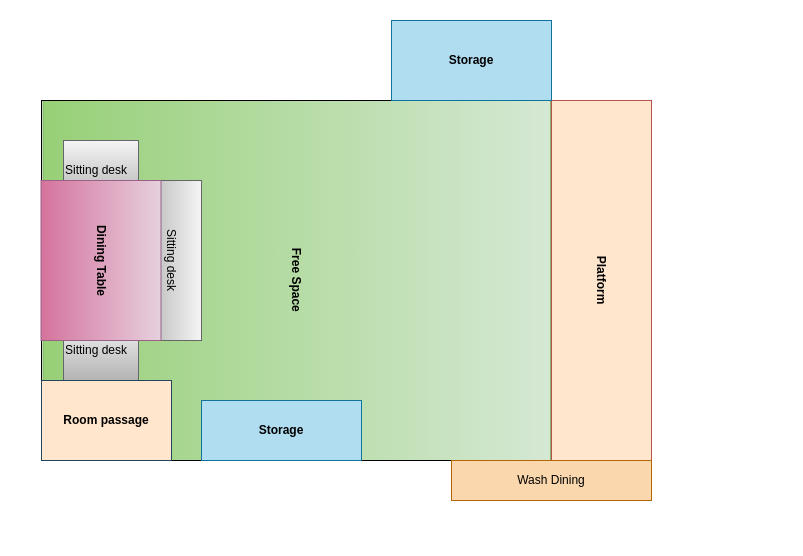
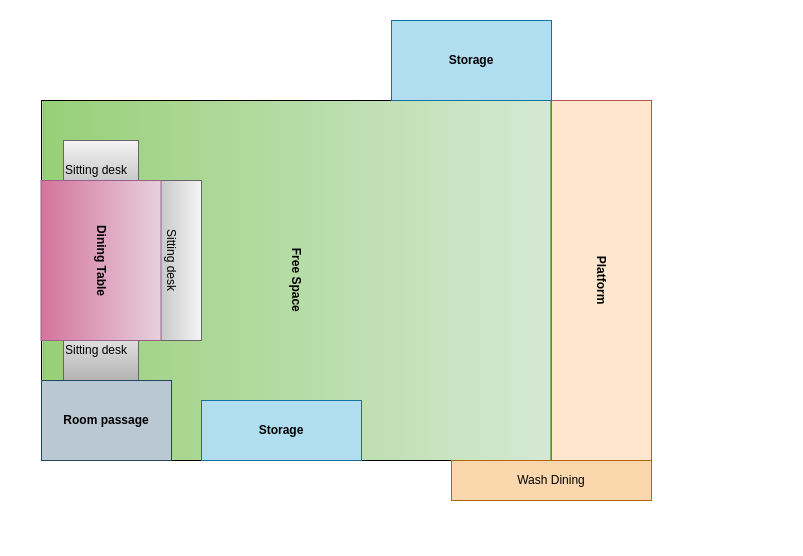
(107, 421) -> (107, 421)
